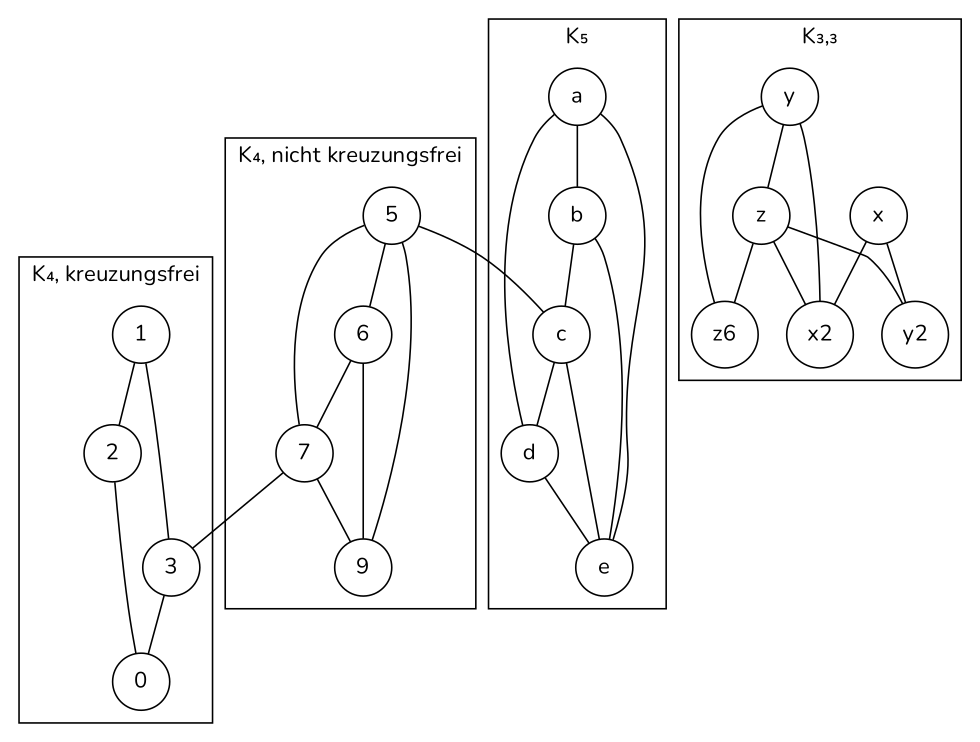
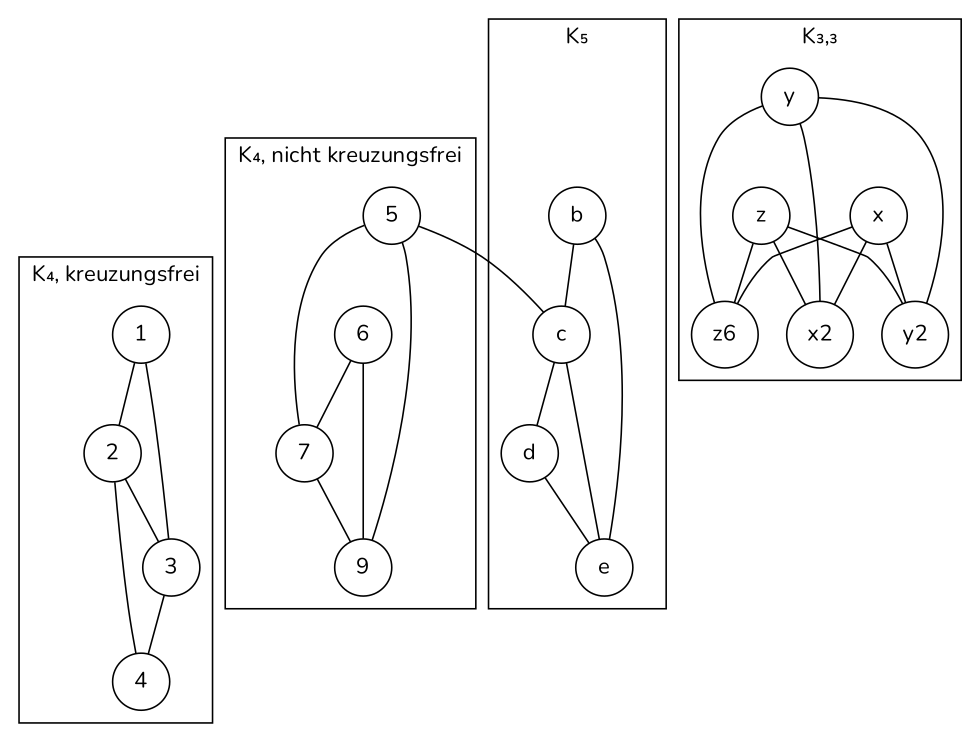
(577, 97) -> none
(776, 156) -> (935, 163)
none -> (792, 249)
(378, 275) -> none
(238, 510) -> (142, 510)
(141, 682) -> (141, 682)
